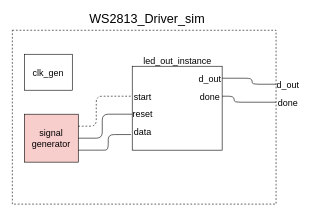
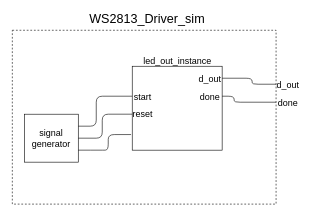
(48, 72) -> none
(96, 102) -> (96, 102)
(143, 132) -> none
(51, 138) -> (51, 138)
